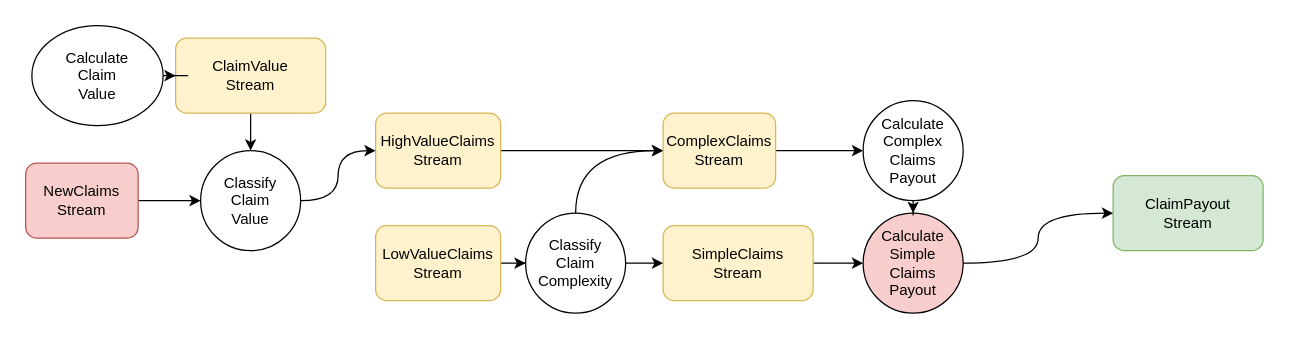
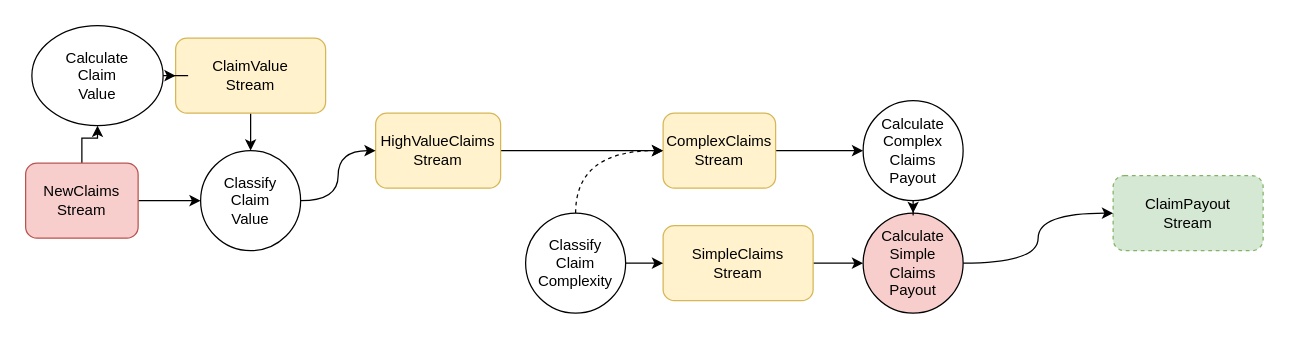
none -> (82, 141)
(592, 170) -> (592, 170)
(1188, 213) -> (1188, 213)
(438, 263) -> none
(518, 263) -> none
